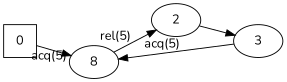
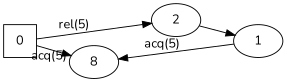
(258, 41) -> (258, 41)
(131, 43) -> (90, 32)
